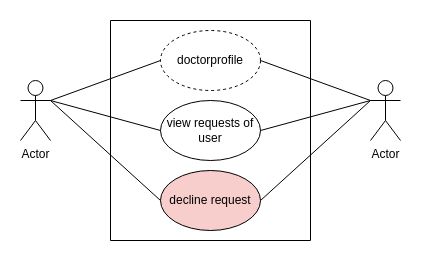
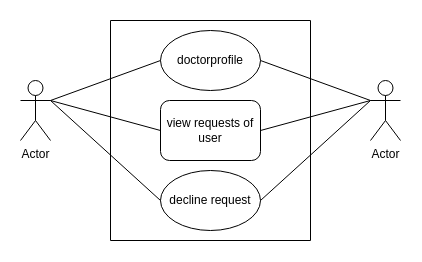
(211, 61) -> (211, 61)
(211, 131) -> (211, 131)
(211, 201) -> (211, 201)
